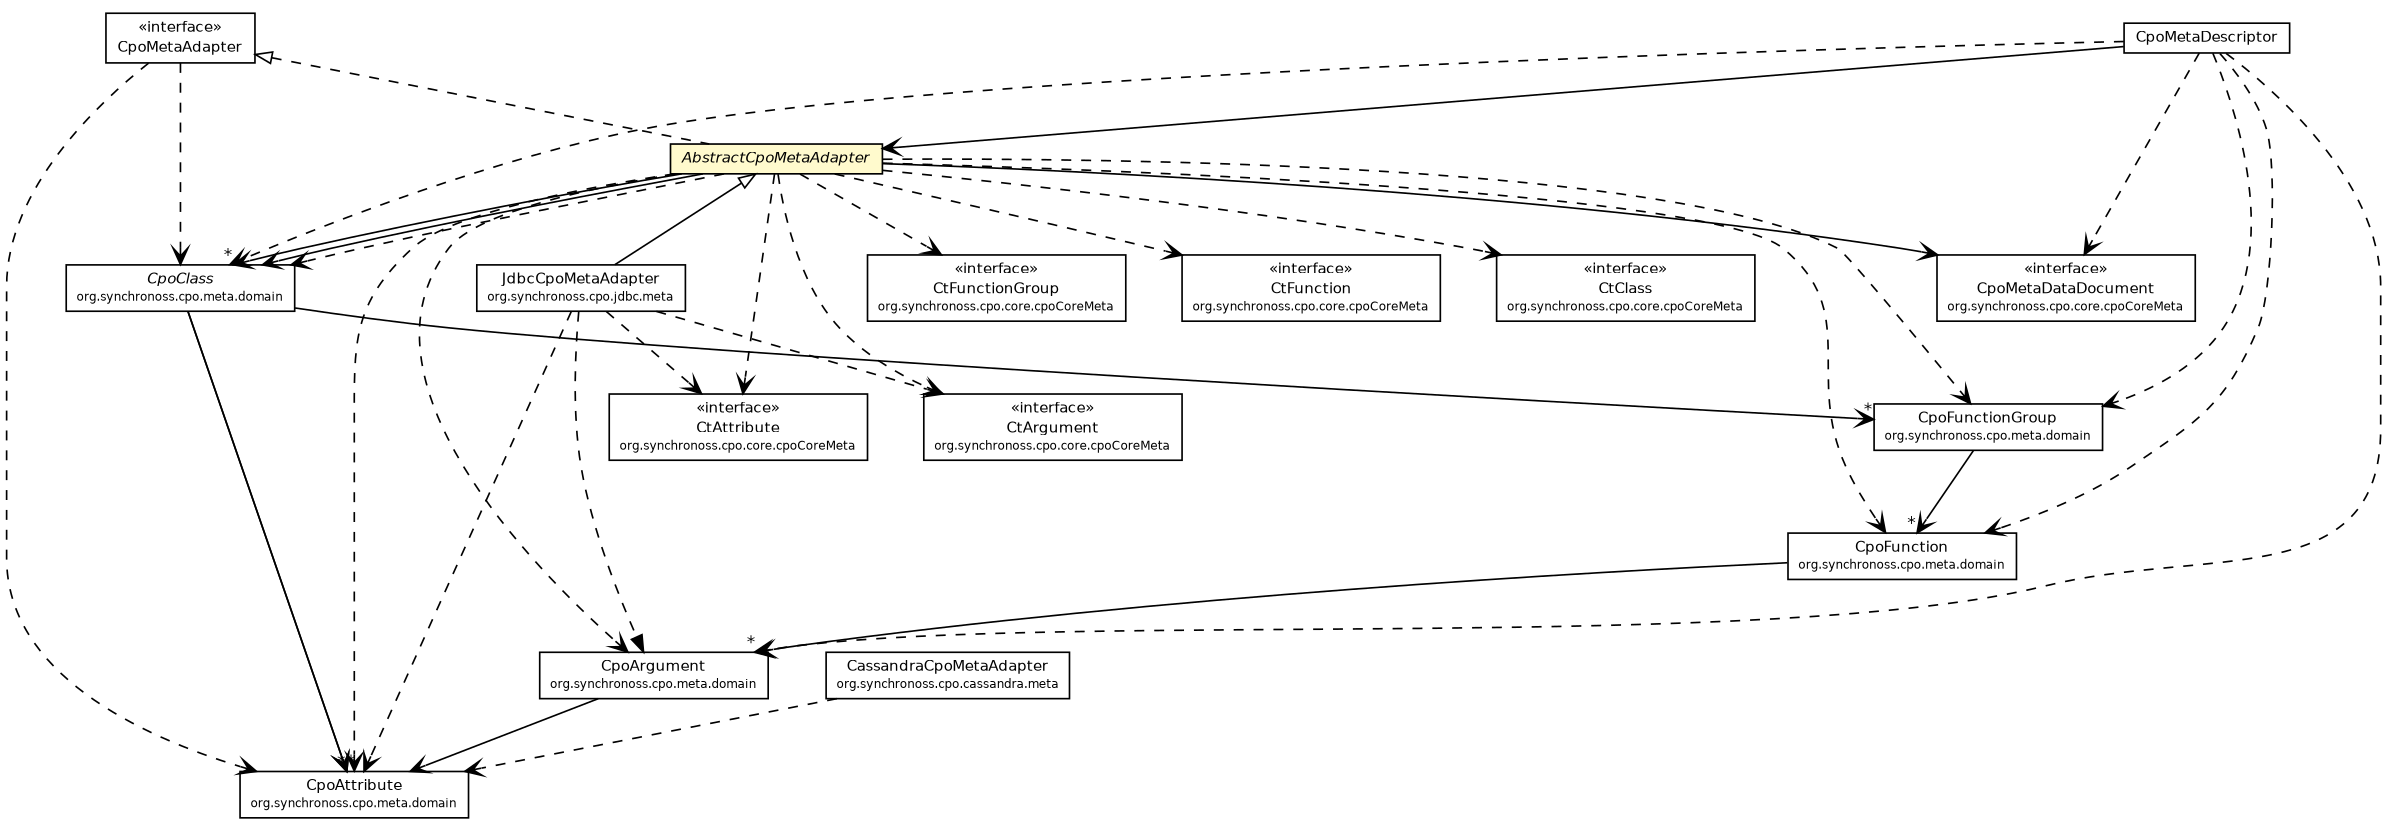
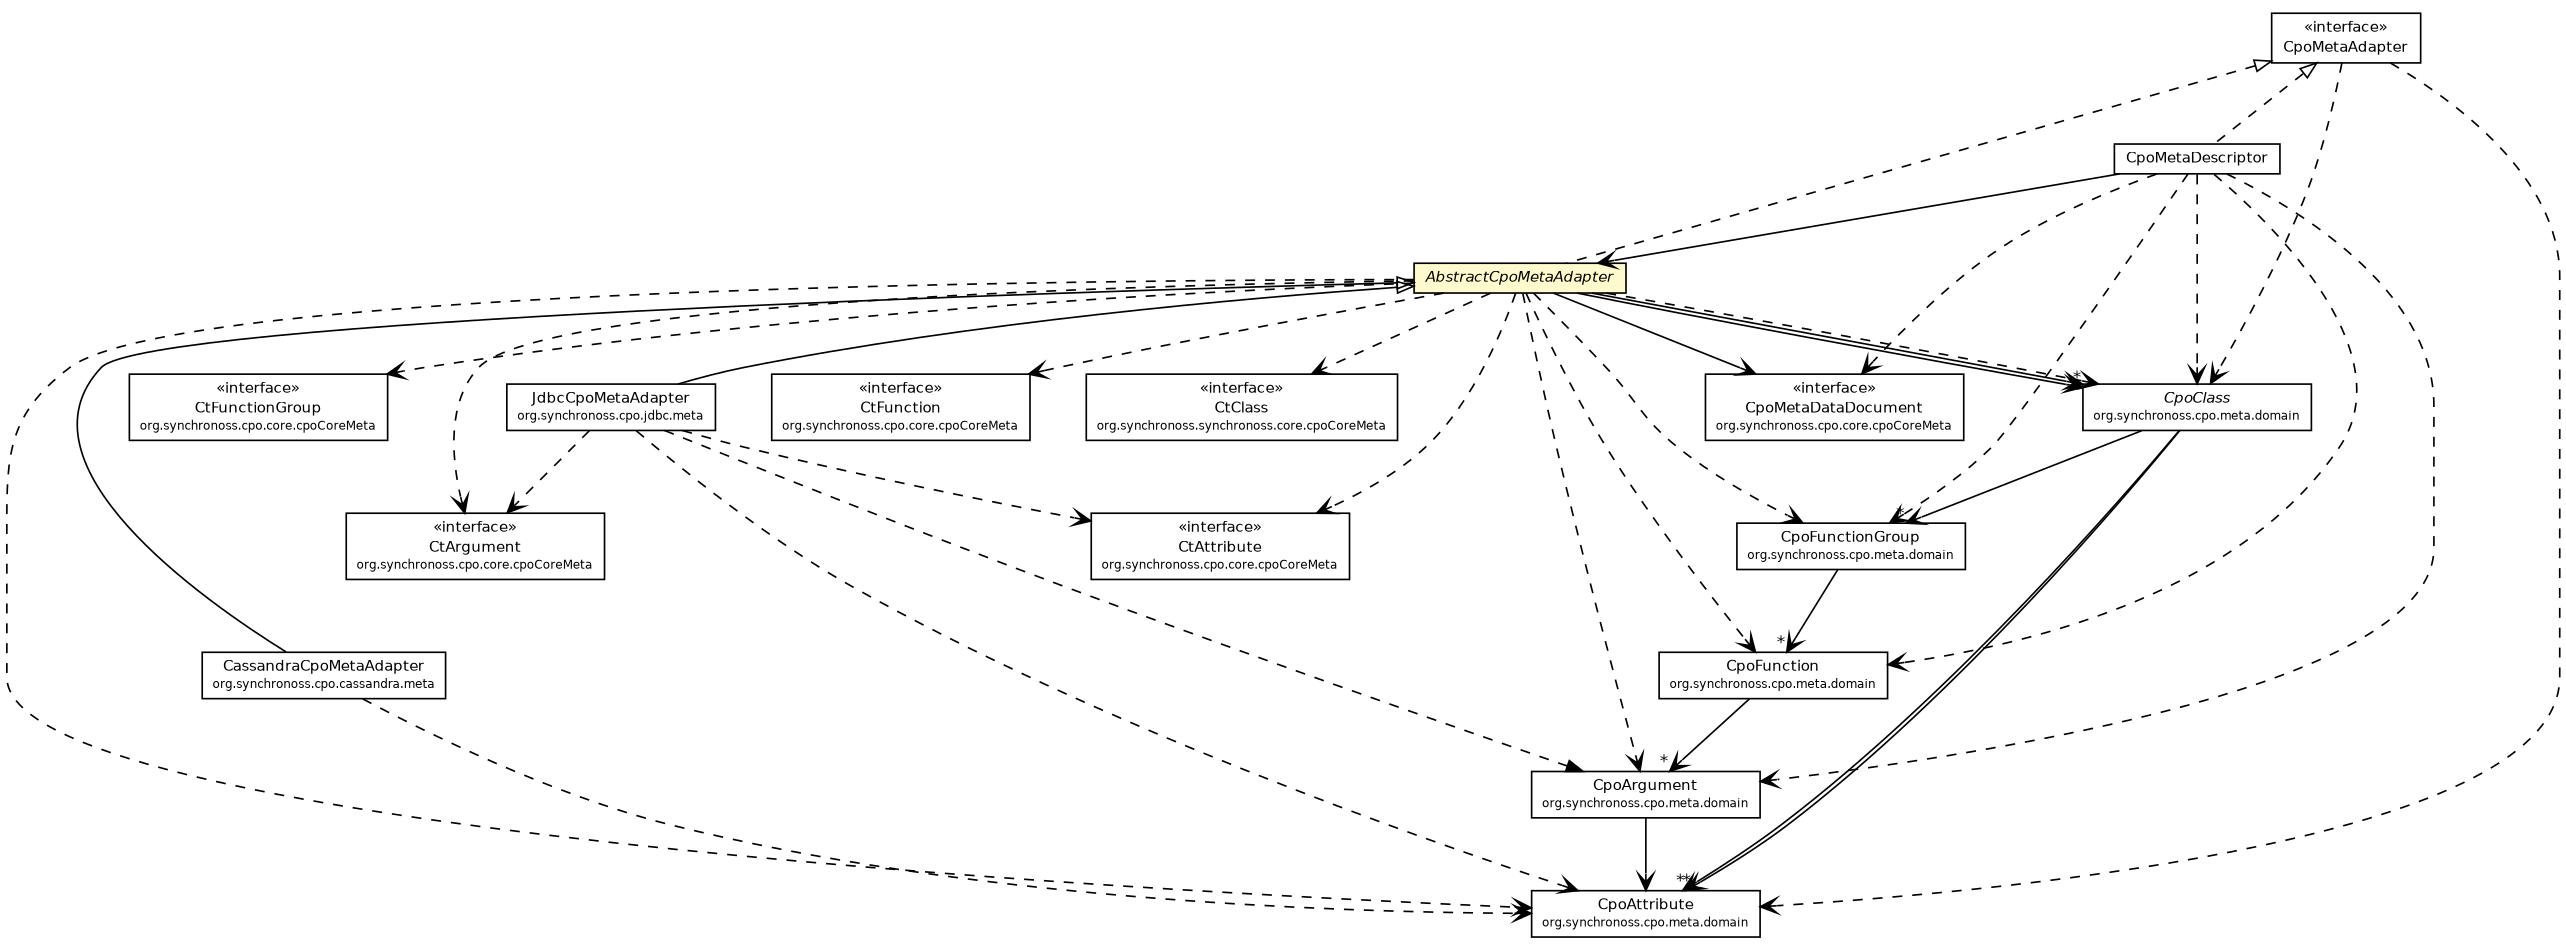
none -> (2259, 109)
(1626, 307) -> (1242, 426)
none -> (557, 316)
